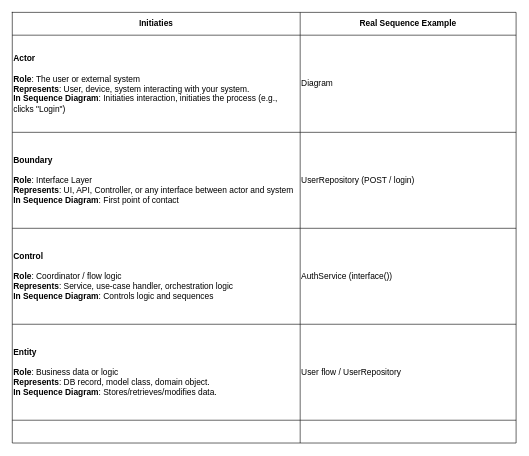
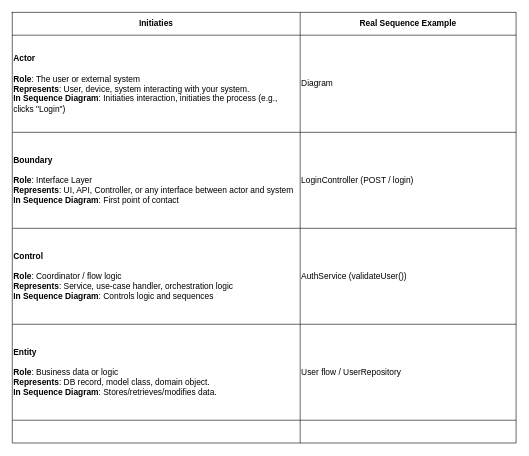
(354, 180) -> (354, 180)
(349, 276) -> (354, 276)
